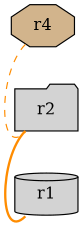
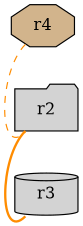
(46, 194) -> (46, 194)
